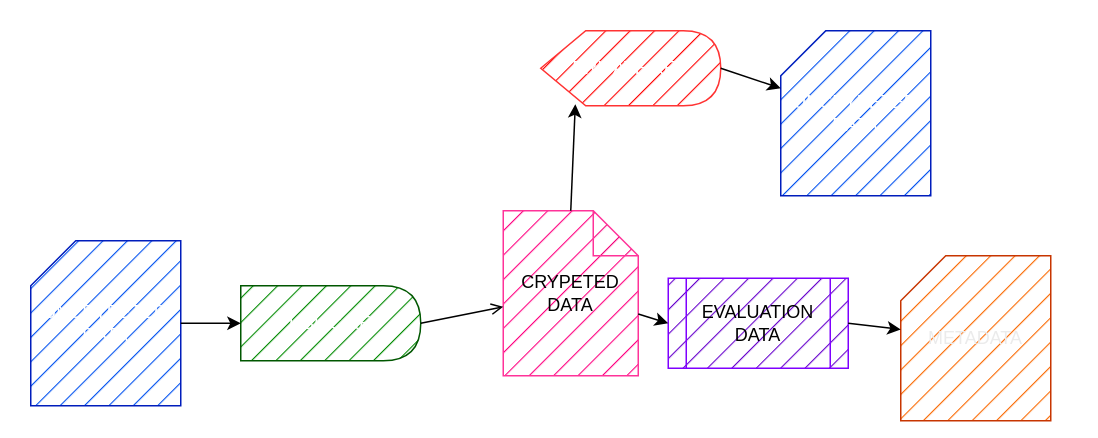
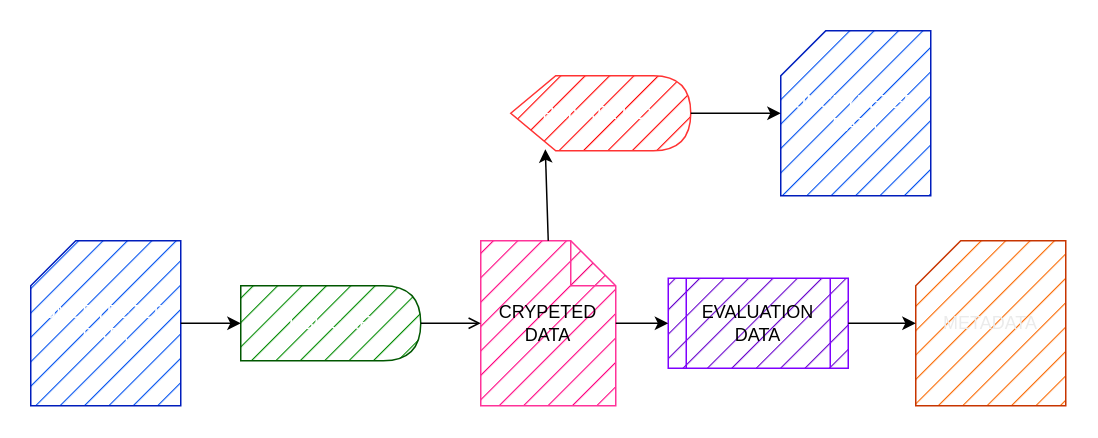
(631, 68) -> (601, 113)
(571, 293) -> (548, 323)
(976, 338) -> (991, 323)
